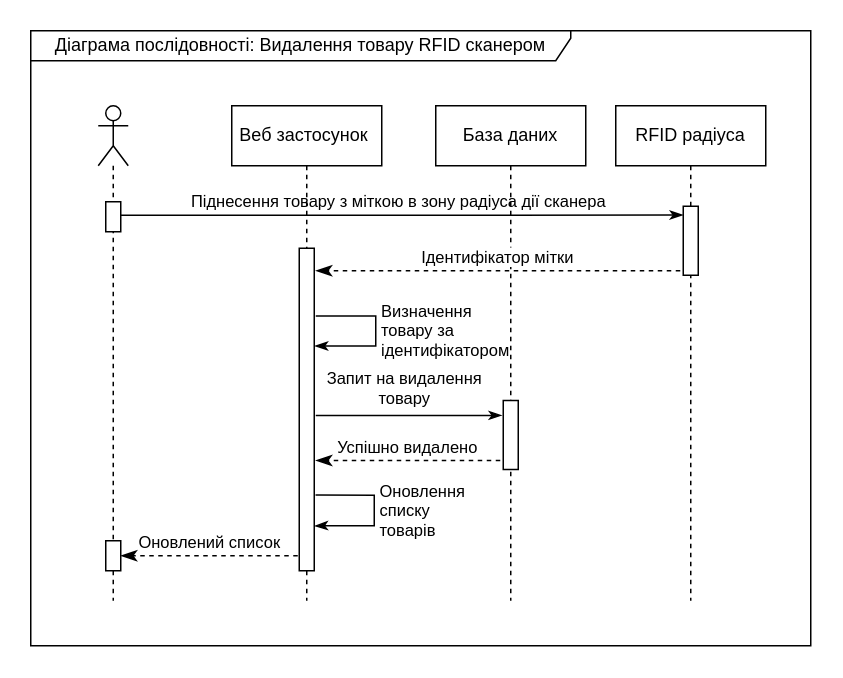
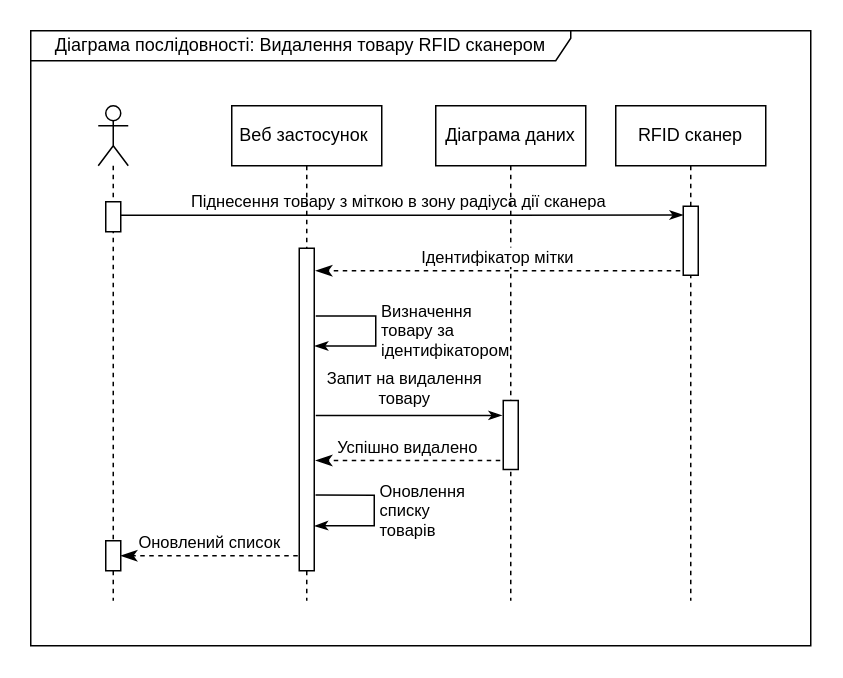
(511, 136) -> (511, 136)
(691, 136) -> (691, 136)
